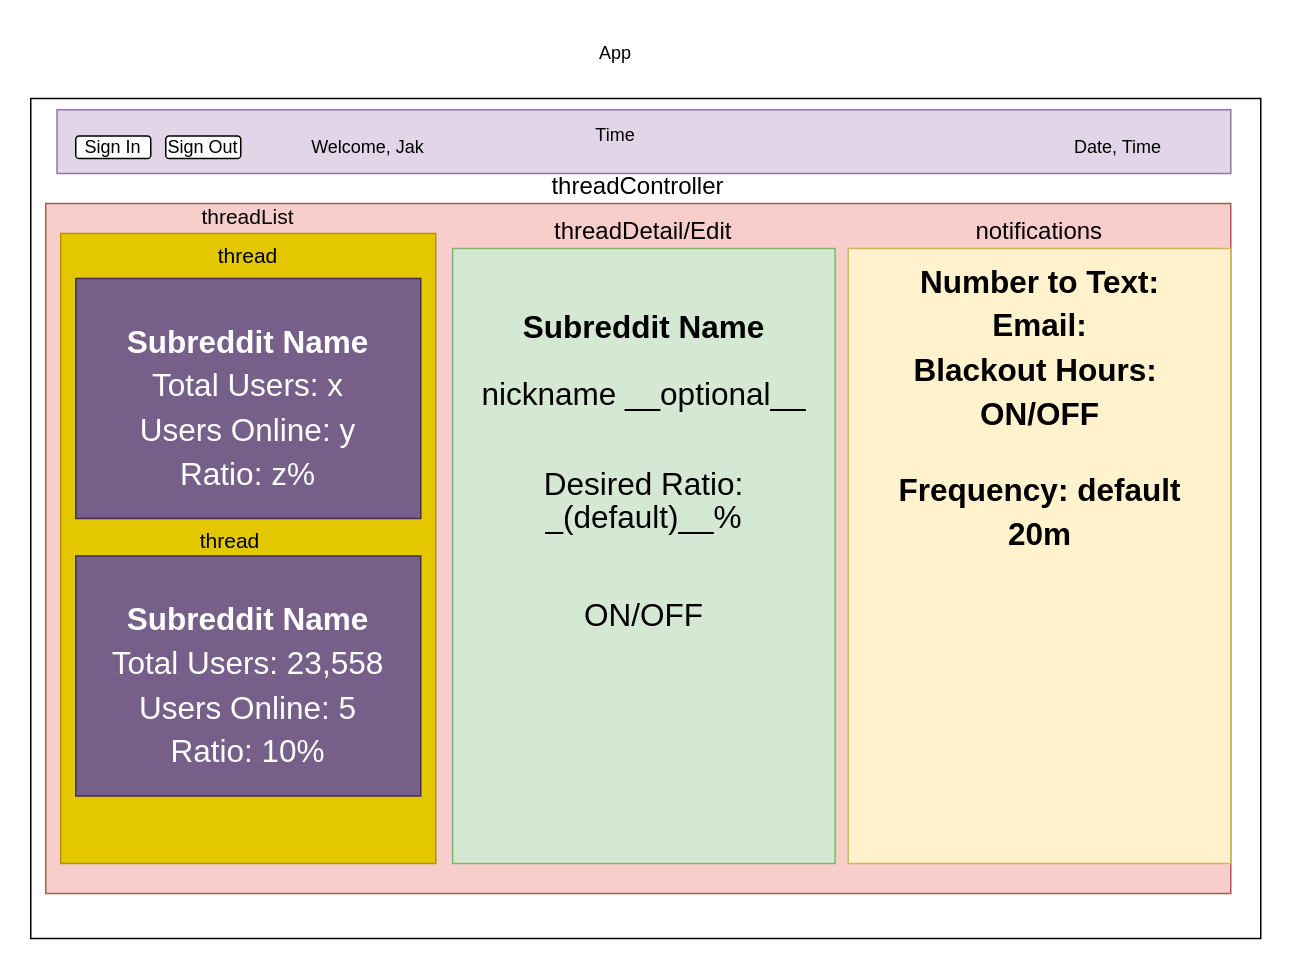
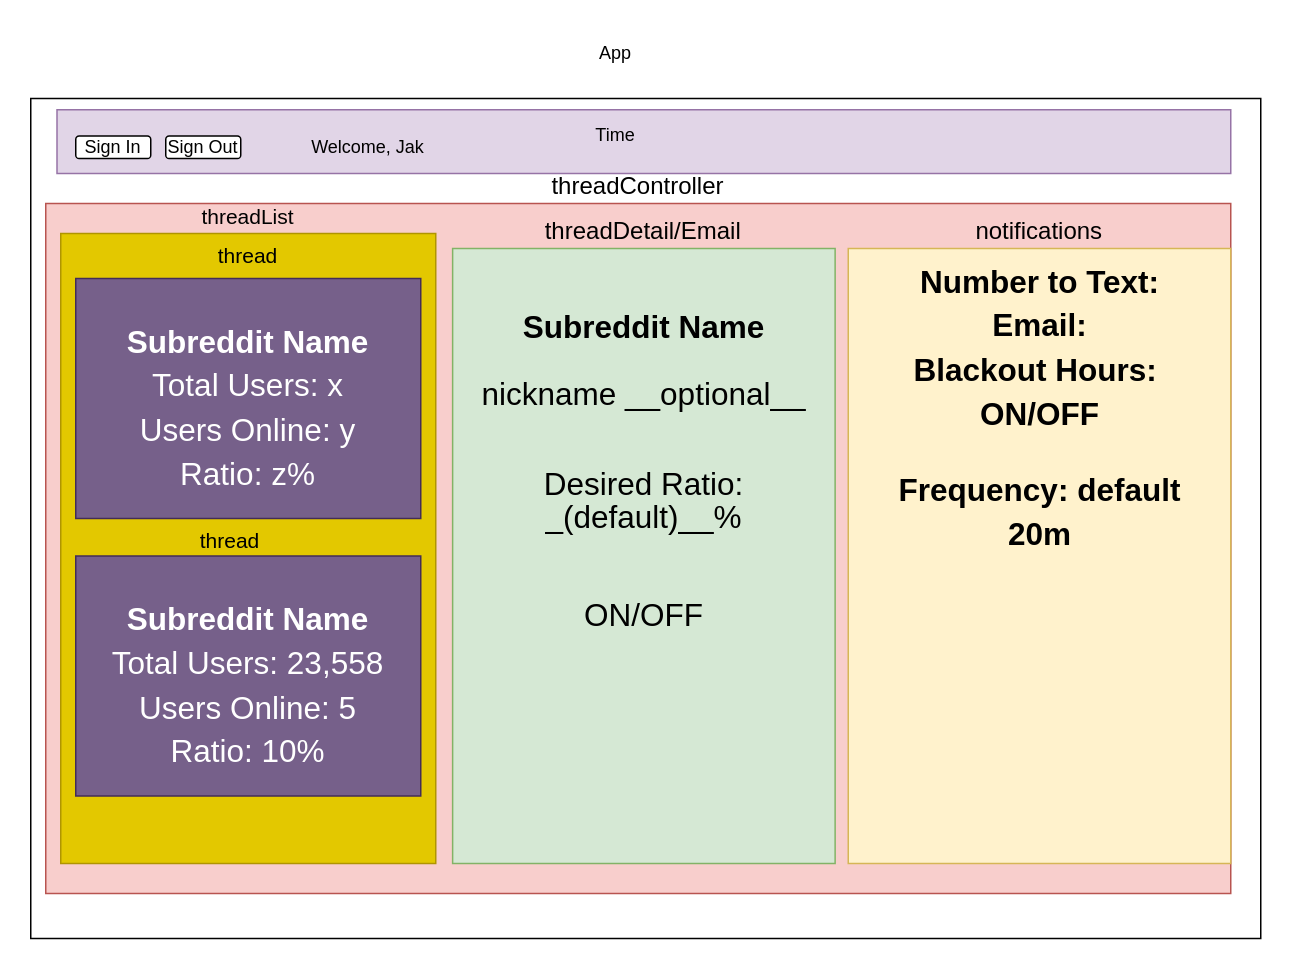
(1118, 147) -> none
(644, 233) -> (644, 233)
